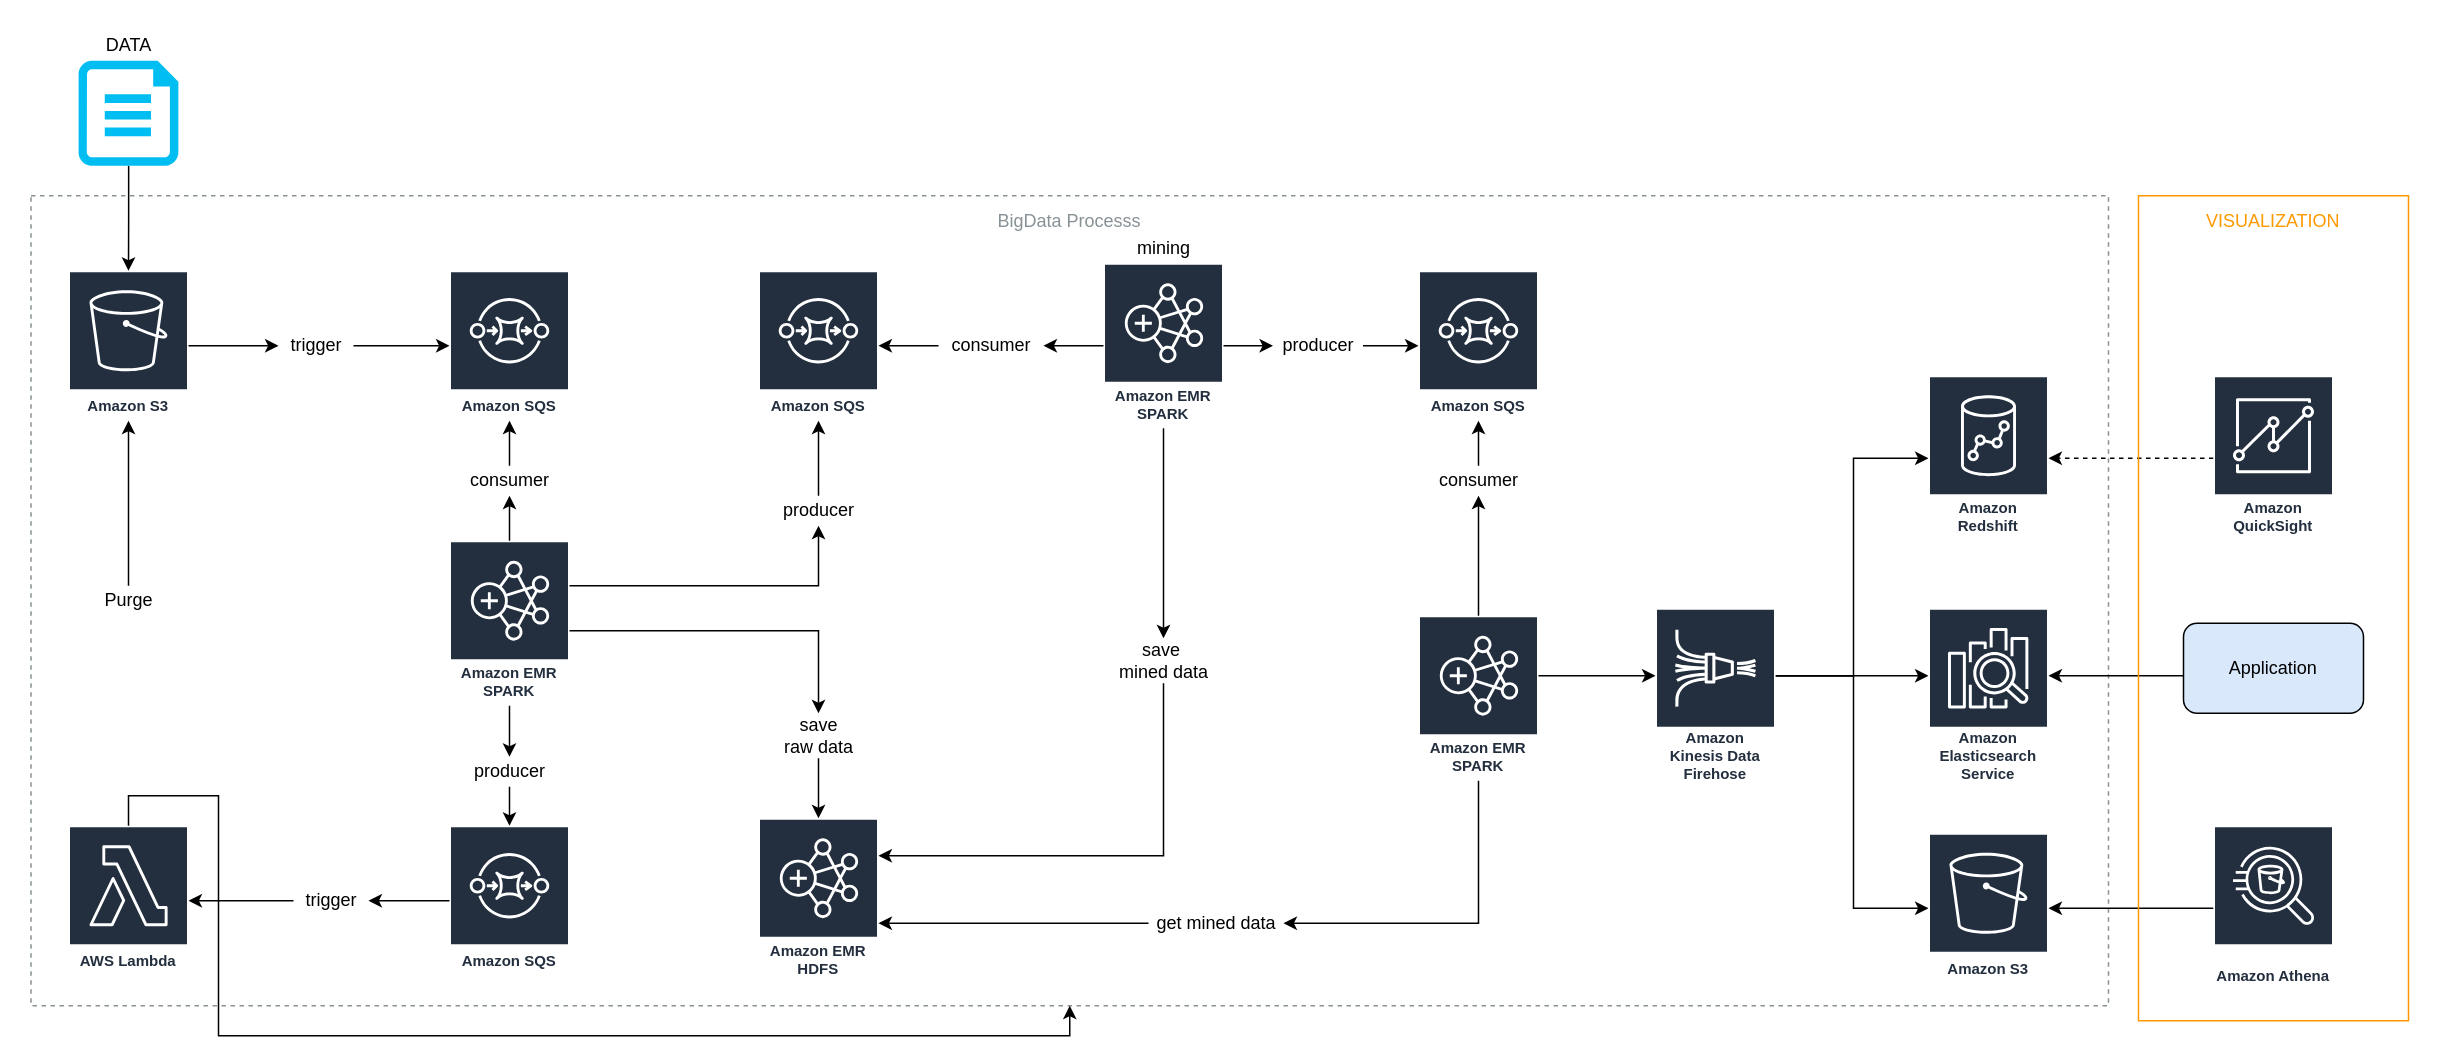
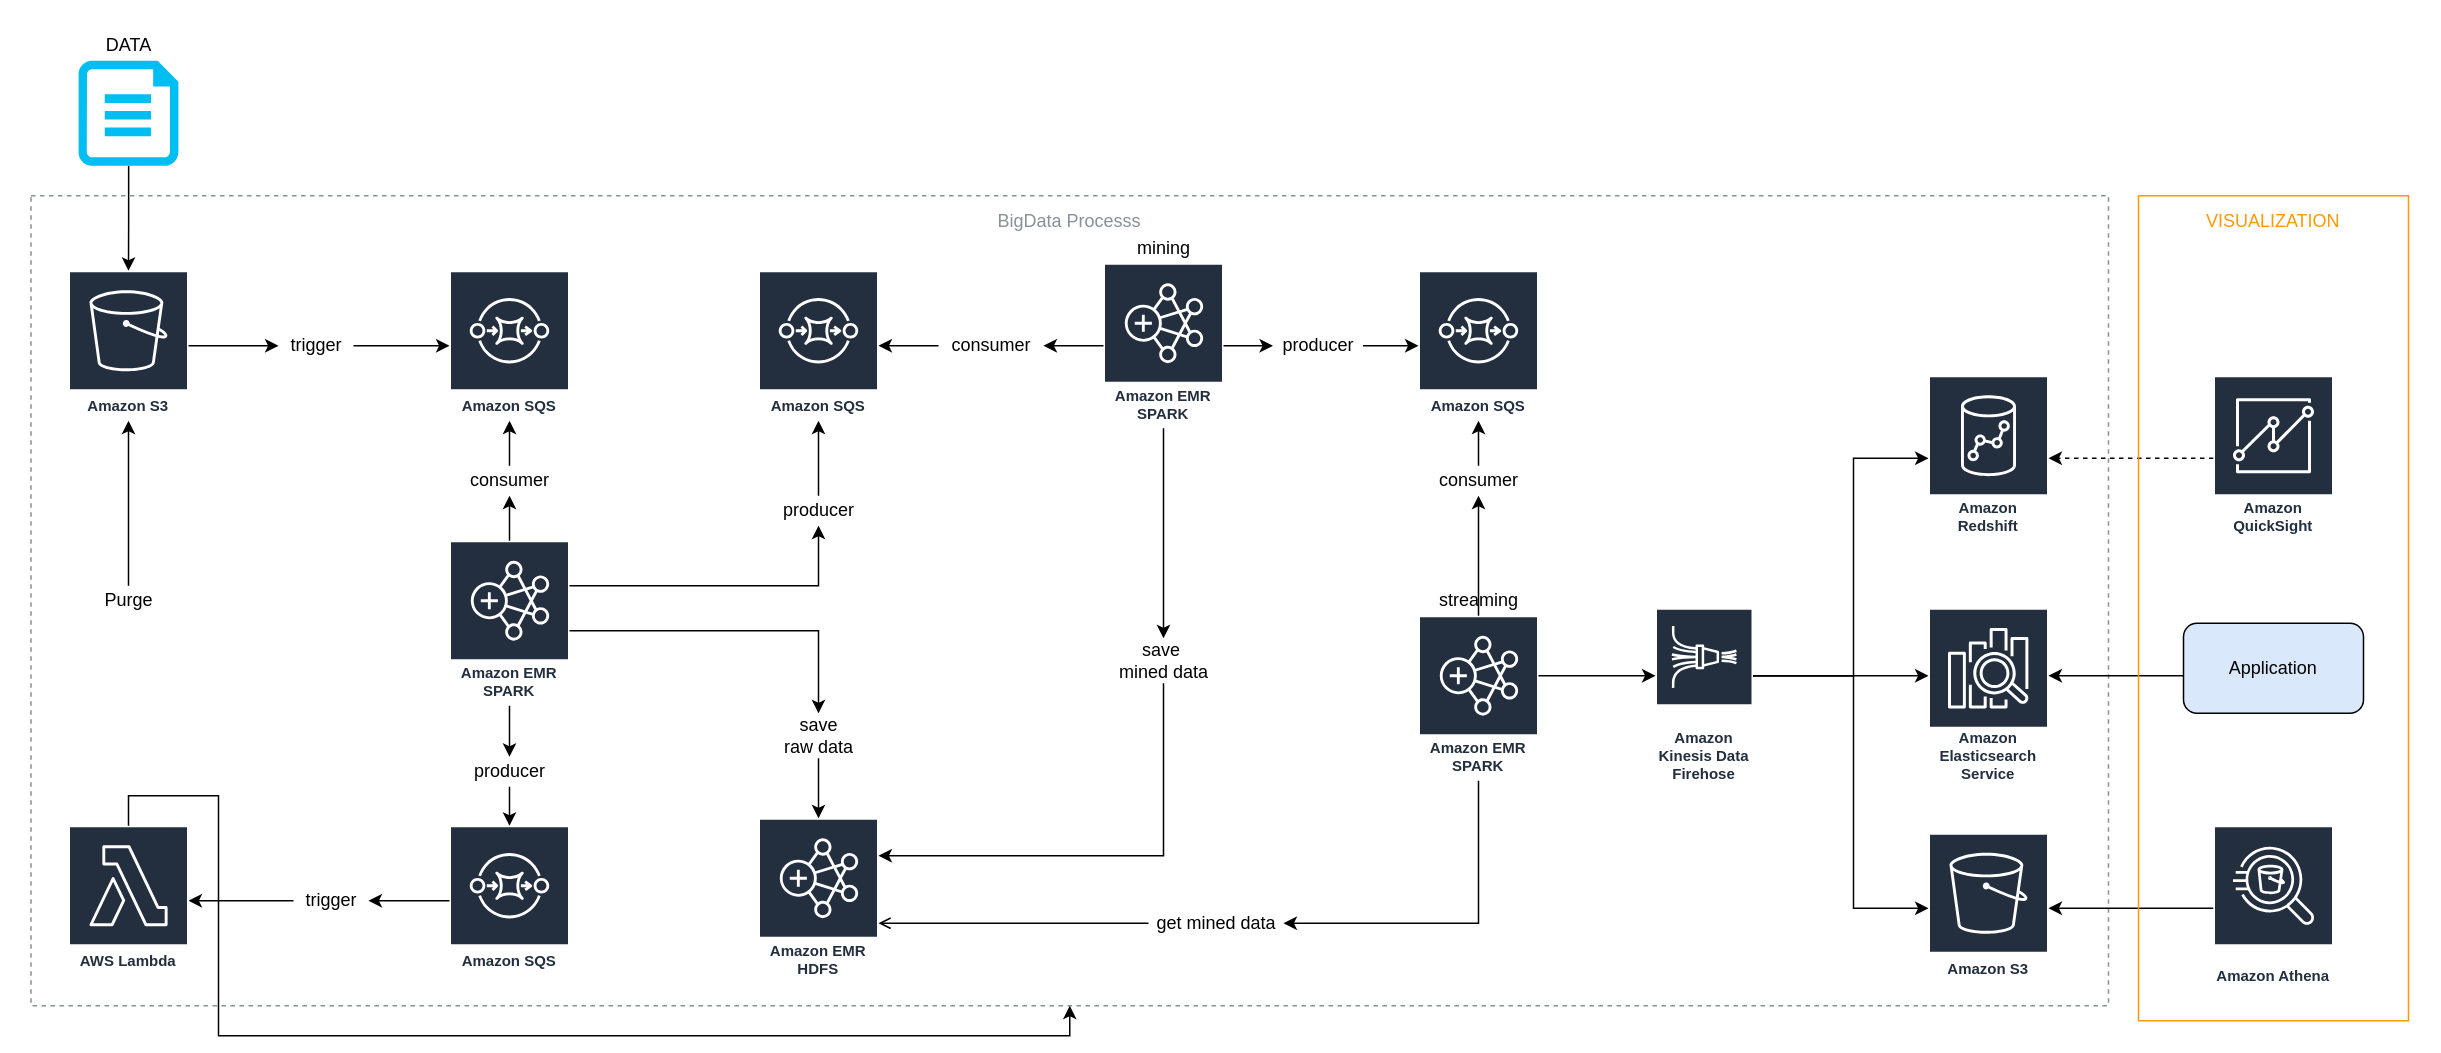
none -> (1478, 601)
(1715, 698) -> (1704, 698)
(890, 923) -> (887, 923)
